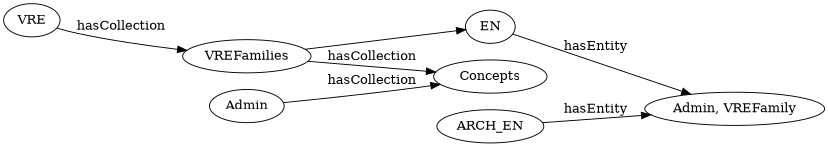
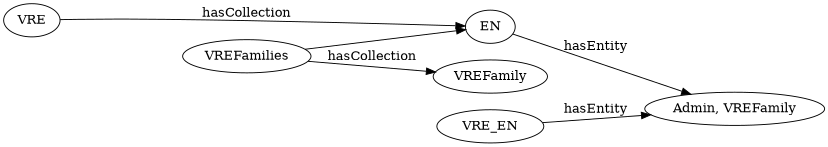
(117, 41) -> (258, 21)
(490, 77) -> (490, 77)
(247, 106) -> none
(490, 126) -> (490, 126)
